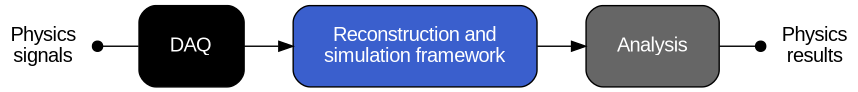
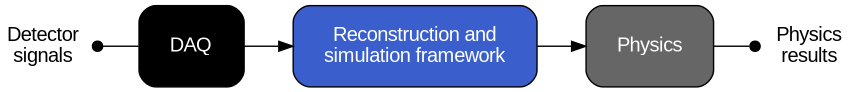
(43, 46) -> (43, 46)
(653, 46) -> (650, 46)
